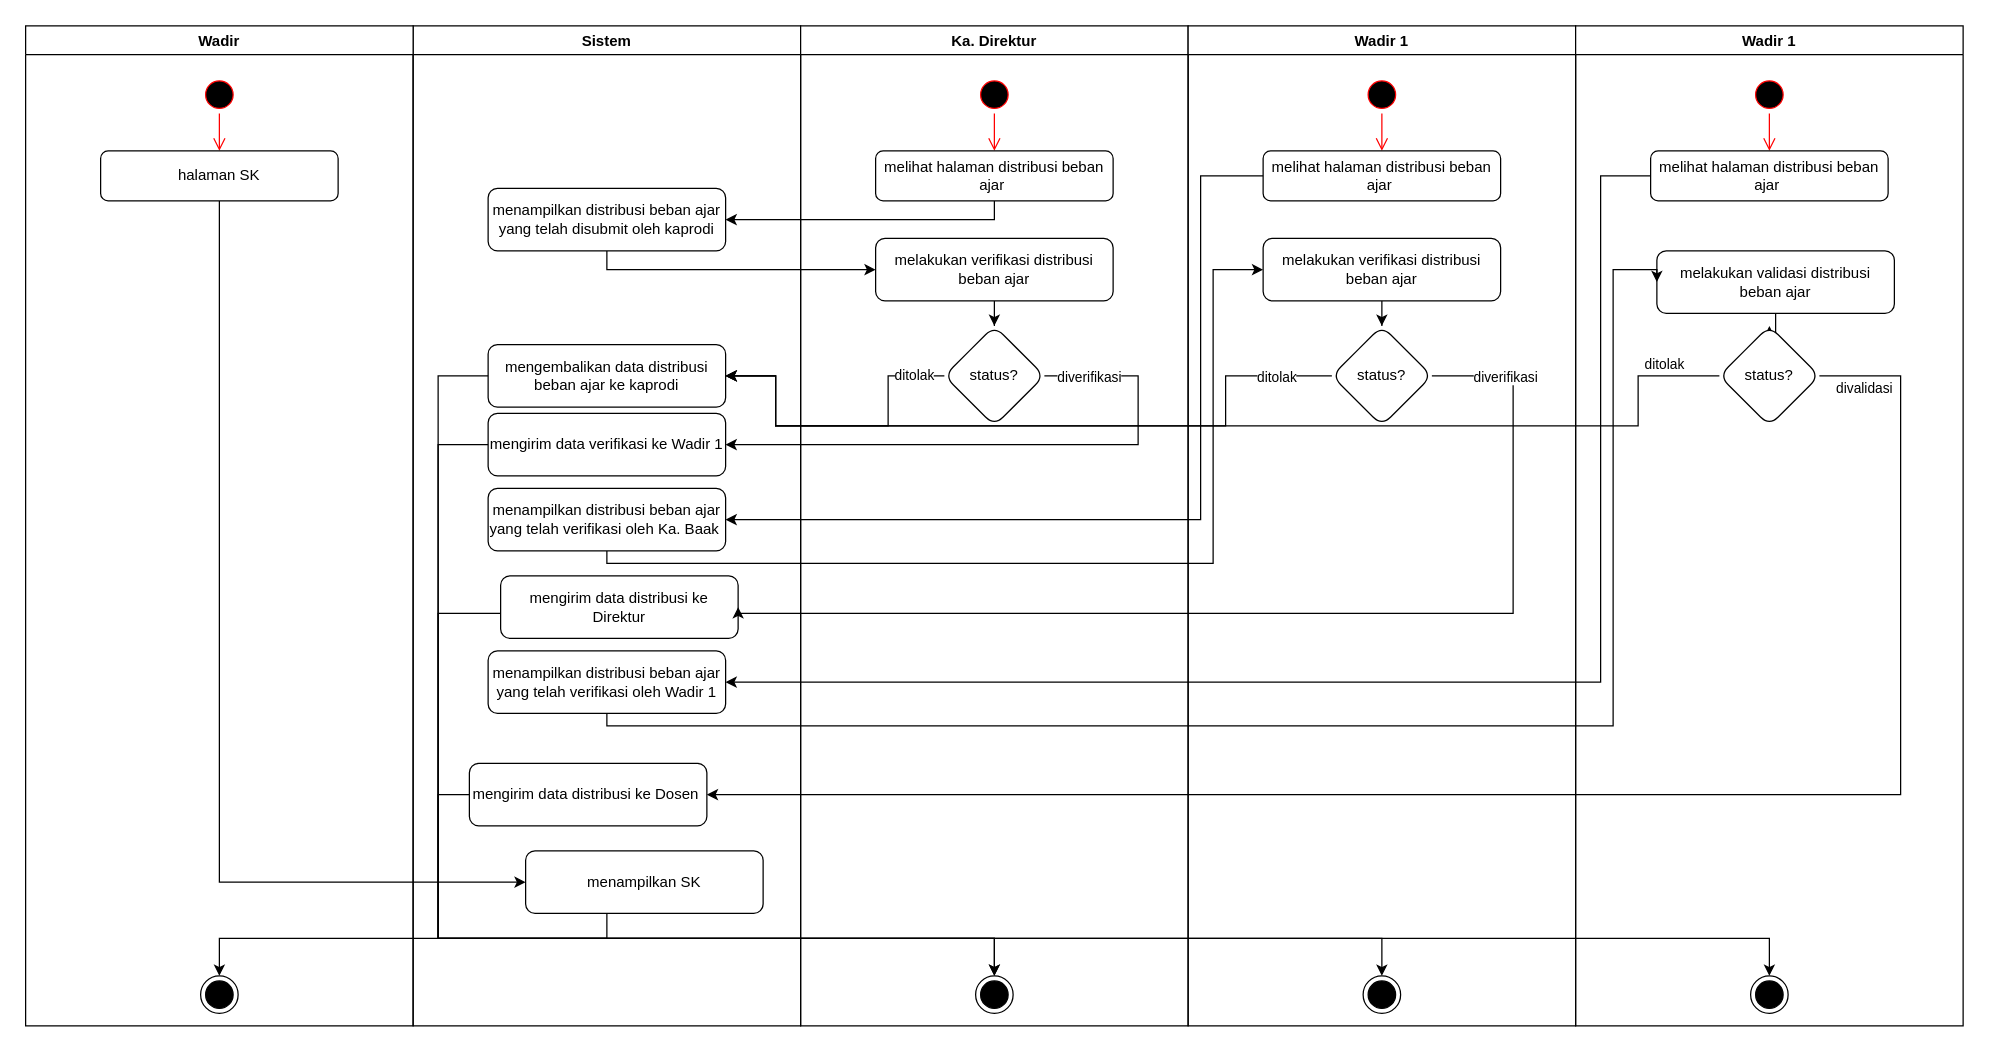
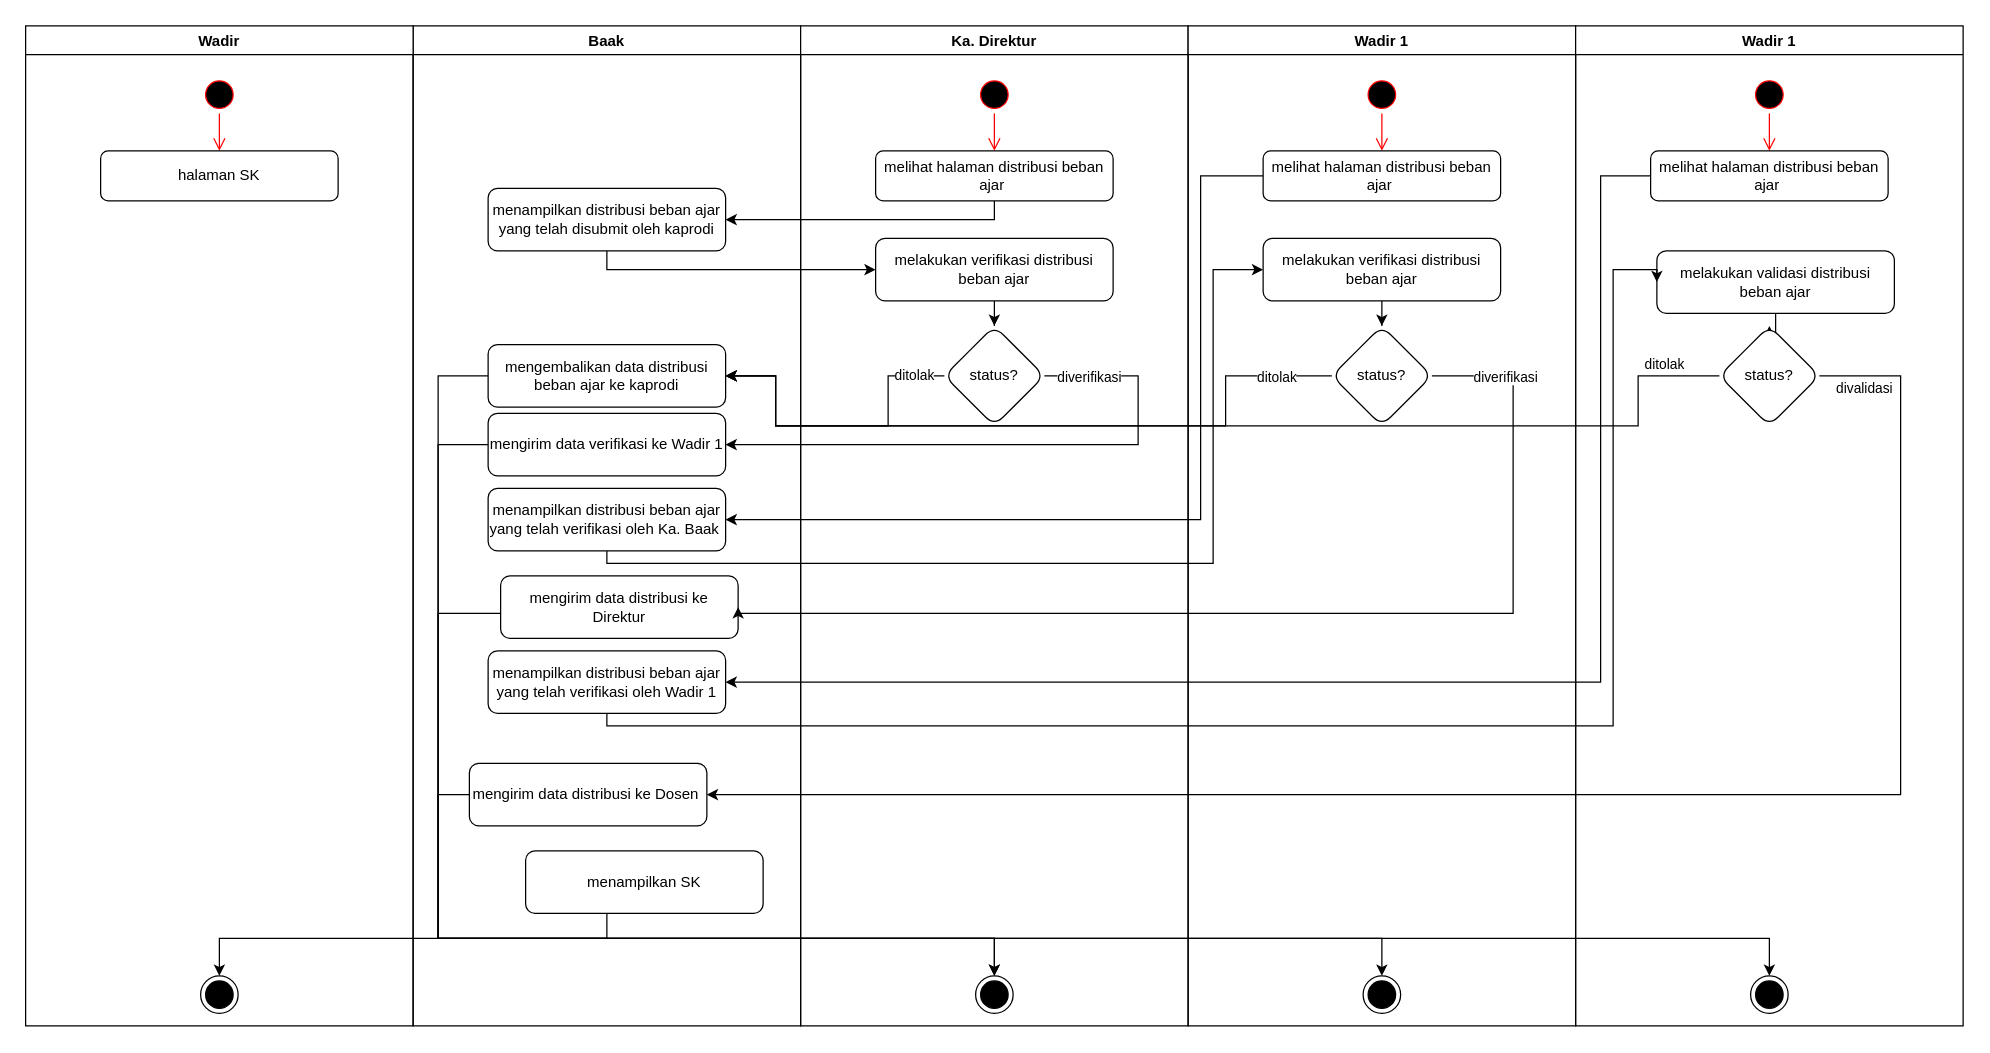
(606, 41) -> (606, 41)
(219, 690) -> none
